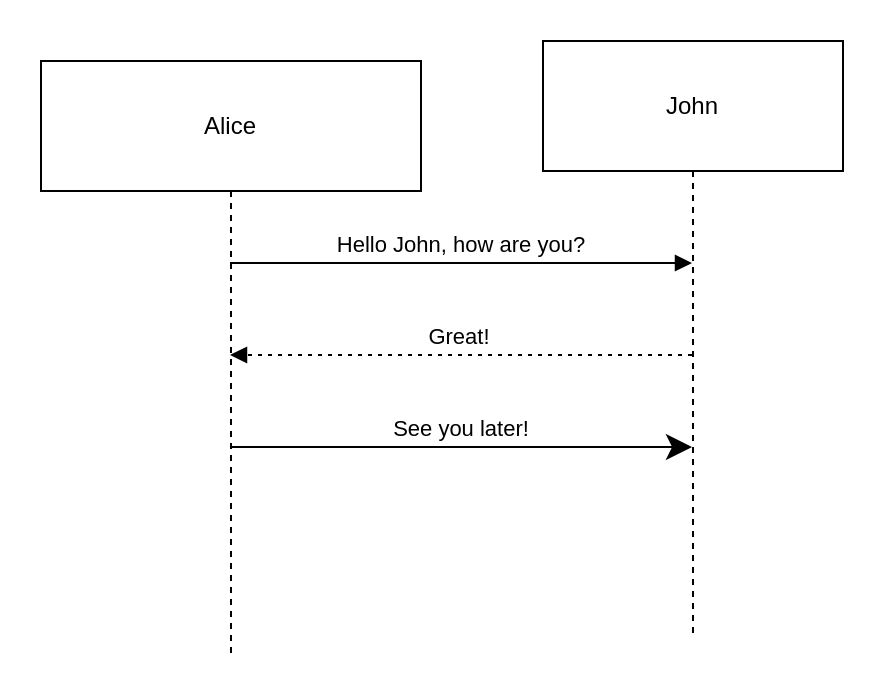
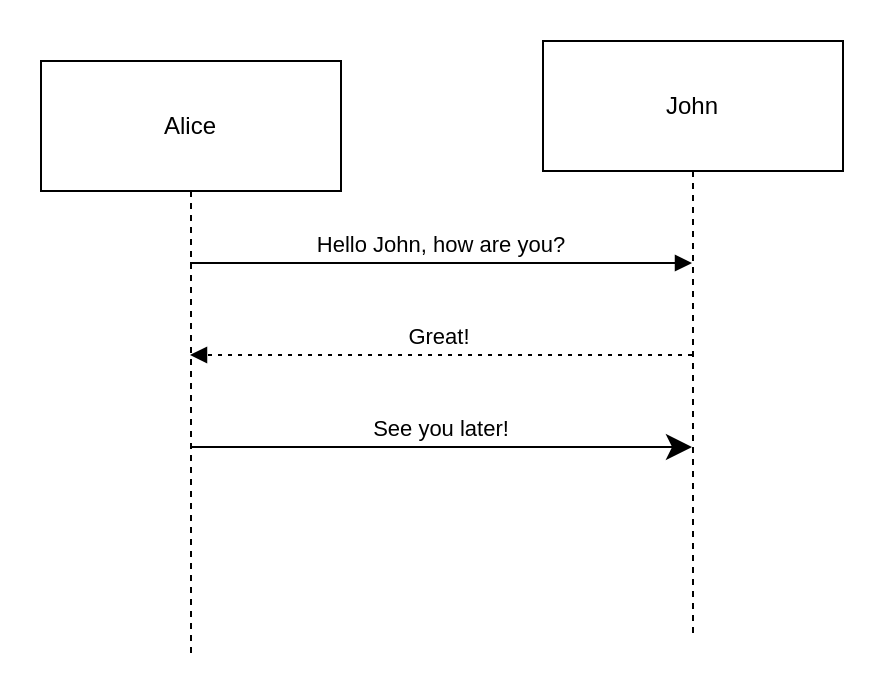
(231, 359) -> (191, 359)
